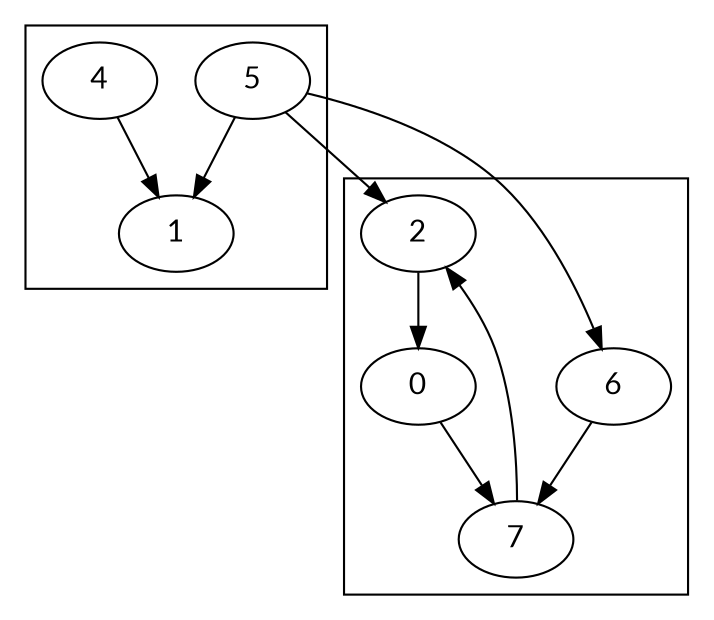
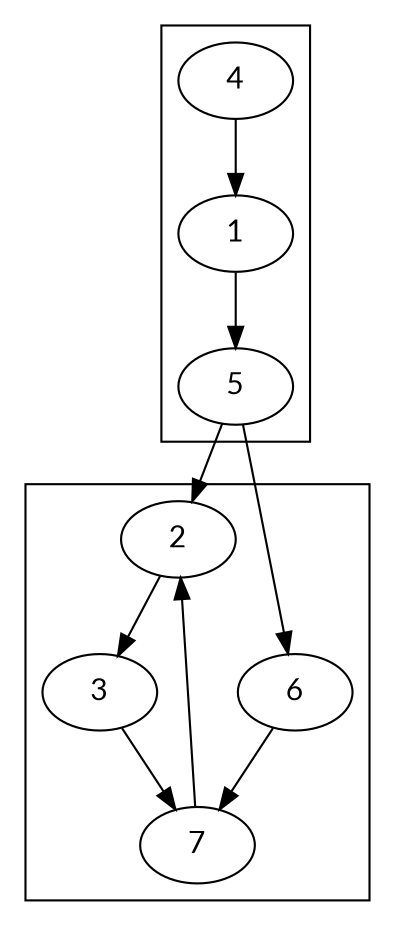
(219, 148) -> (236, 300)
(418, 386) -> (100, 692)
